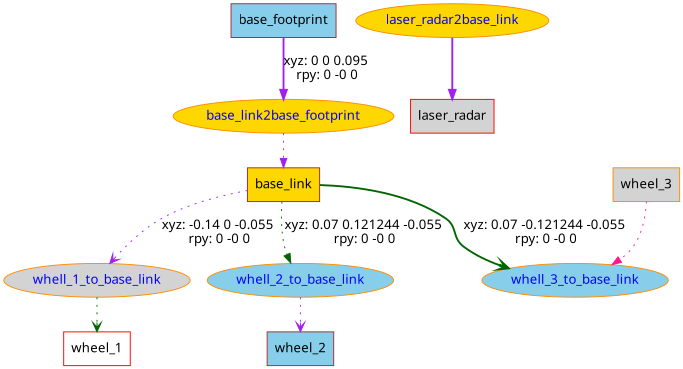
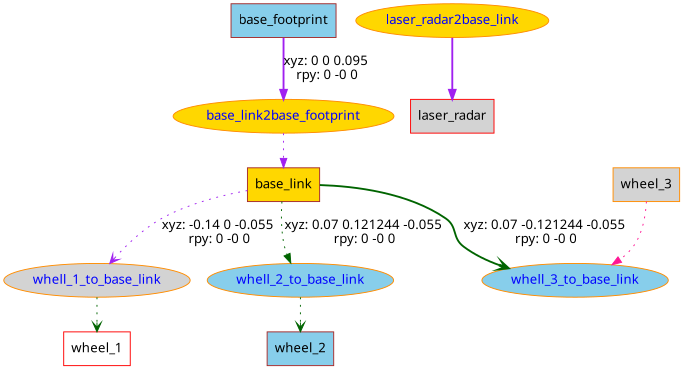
(300, 310) -> (300, 310)
